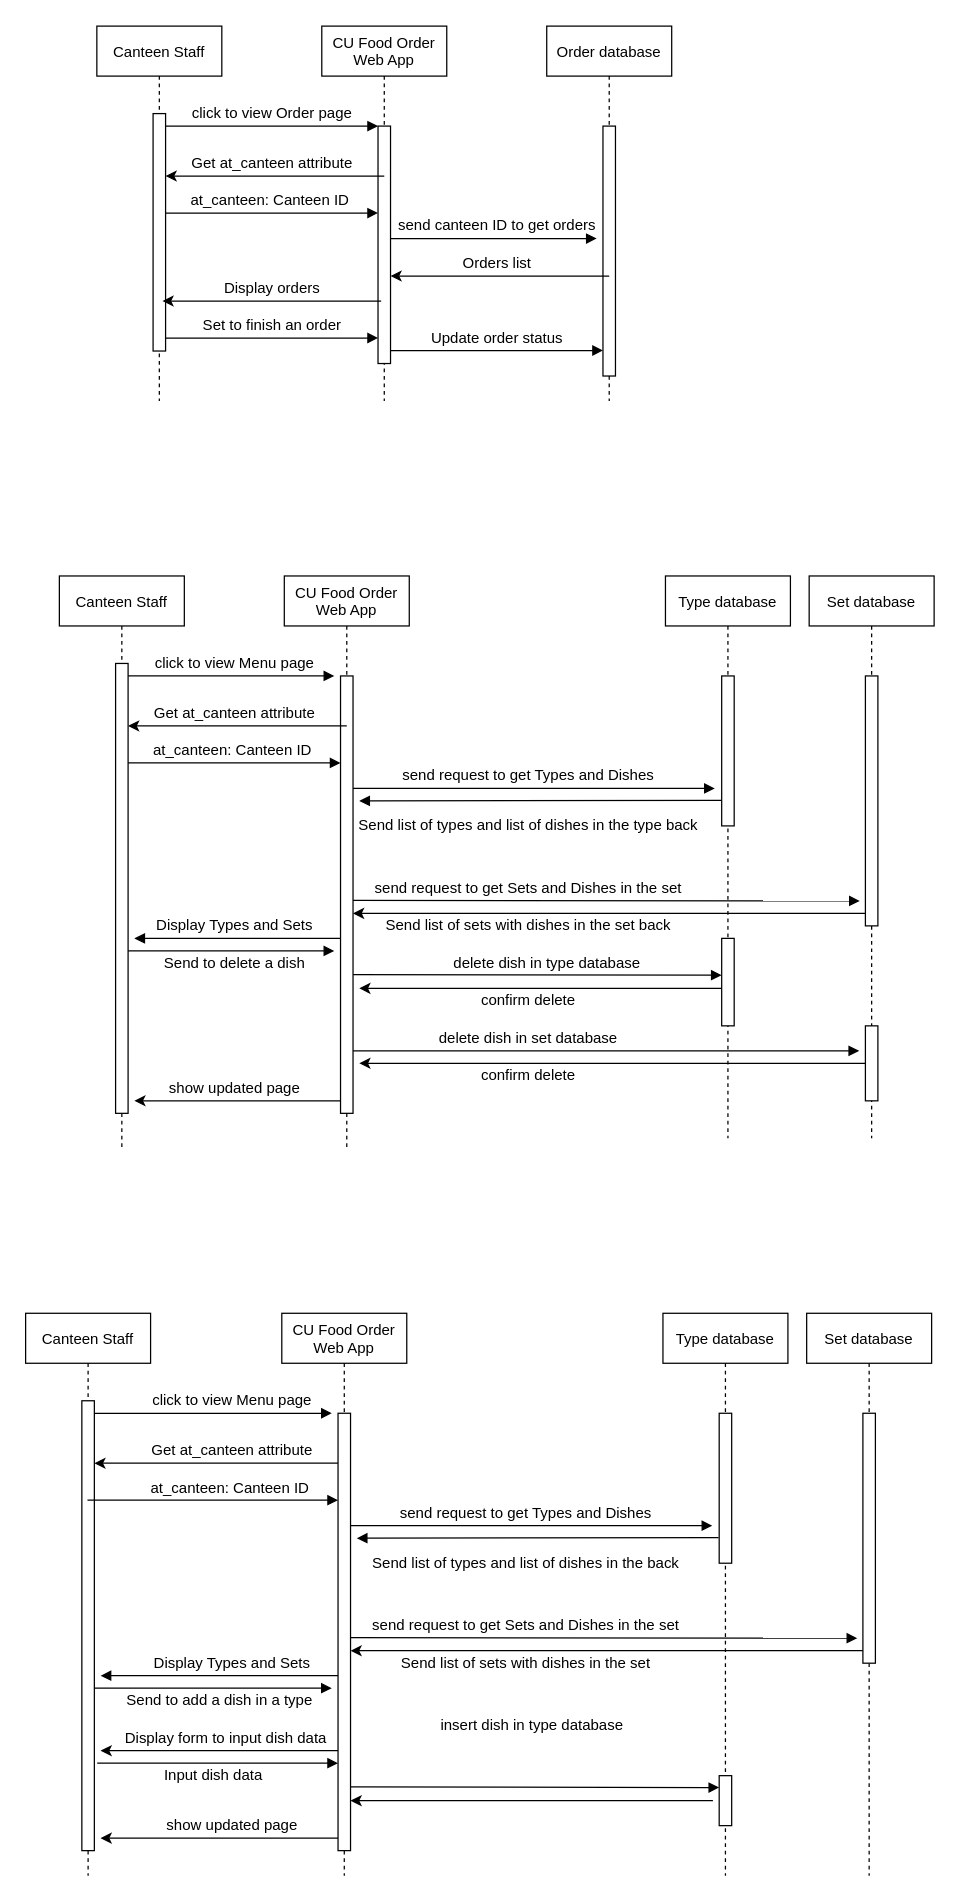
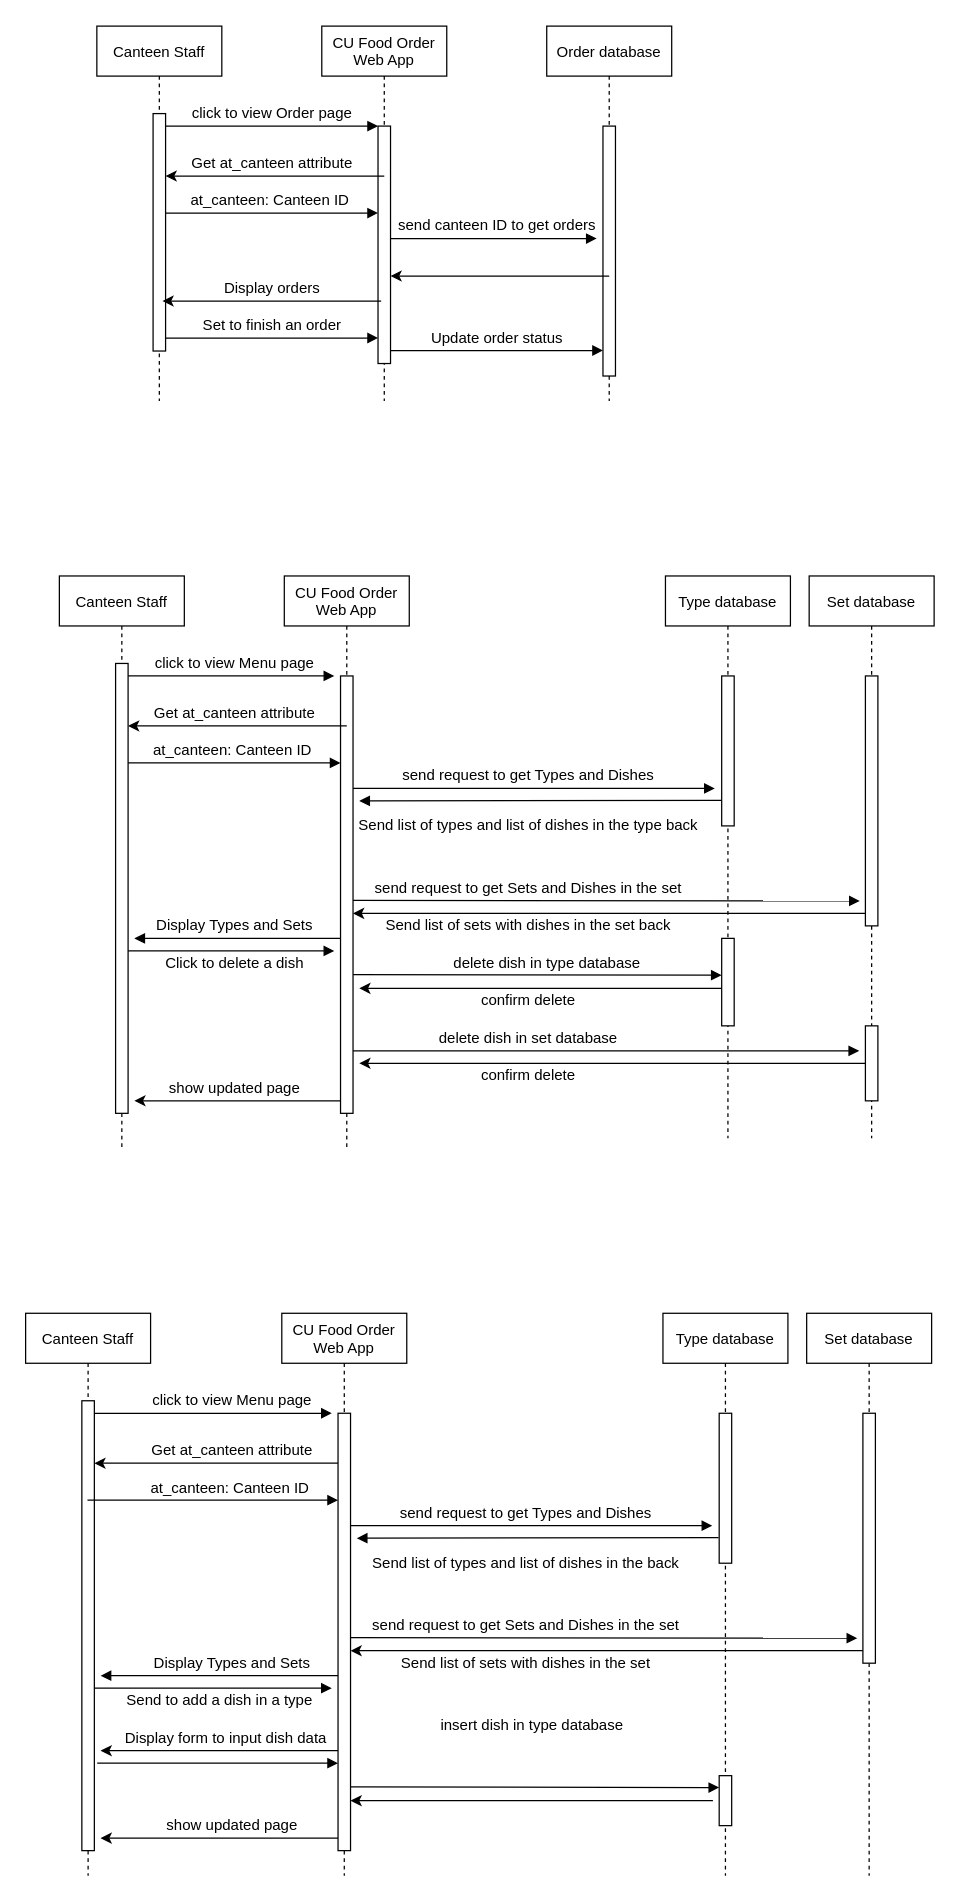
(497, 263) -> none
(235, 963) -> (235, 963)
(213, 1776) -> none
